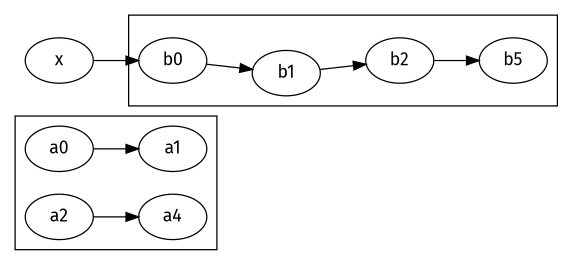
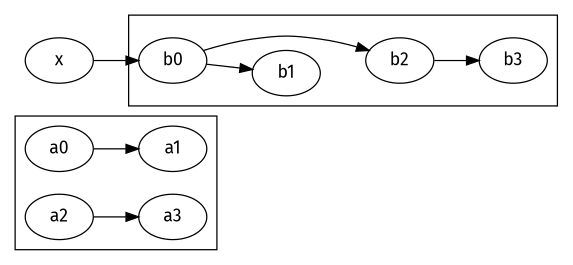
(513, 61) -> (513, 61)
(337, 68) -> (280, 36)
(173, 217) -> (173, 217)
